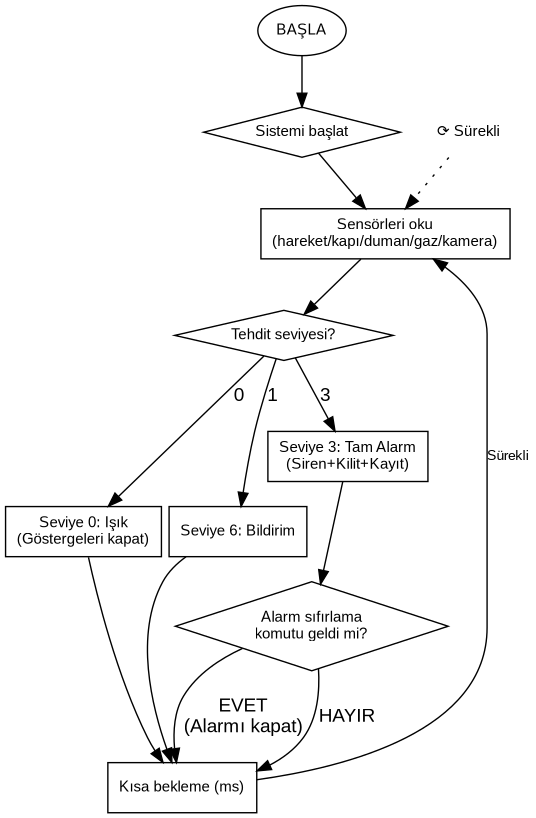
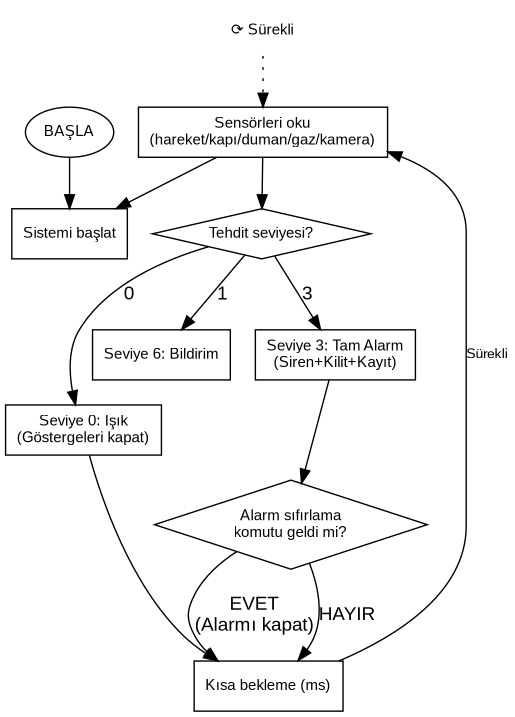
(302, 132) -> (70, 234)
(337, 175) -> (173, 180)
(148, 648) -> none
